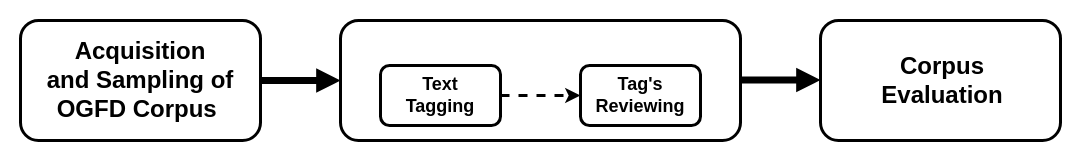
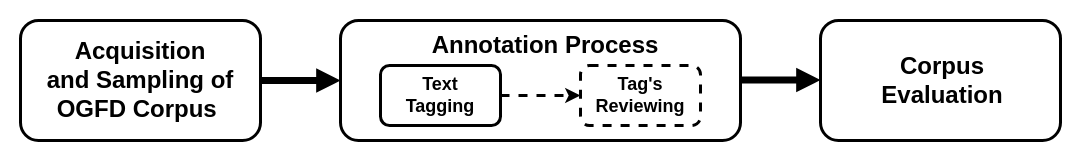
none -> (546, 46)
(641, 96) -> (641, 96)
